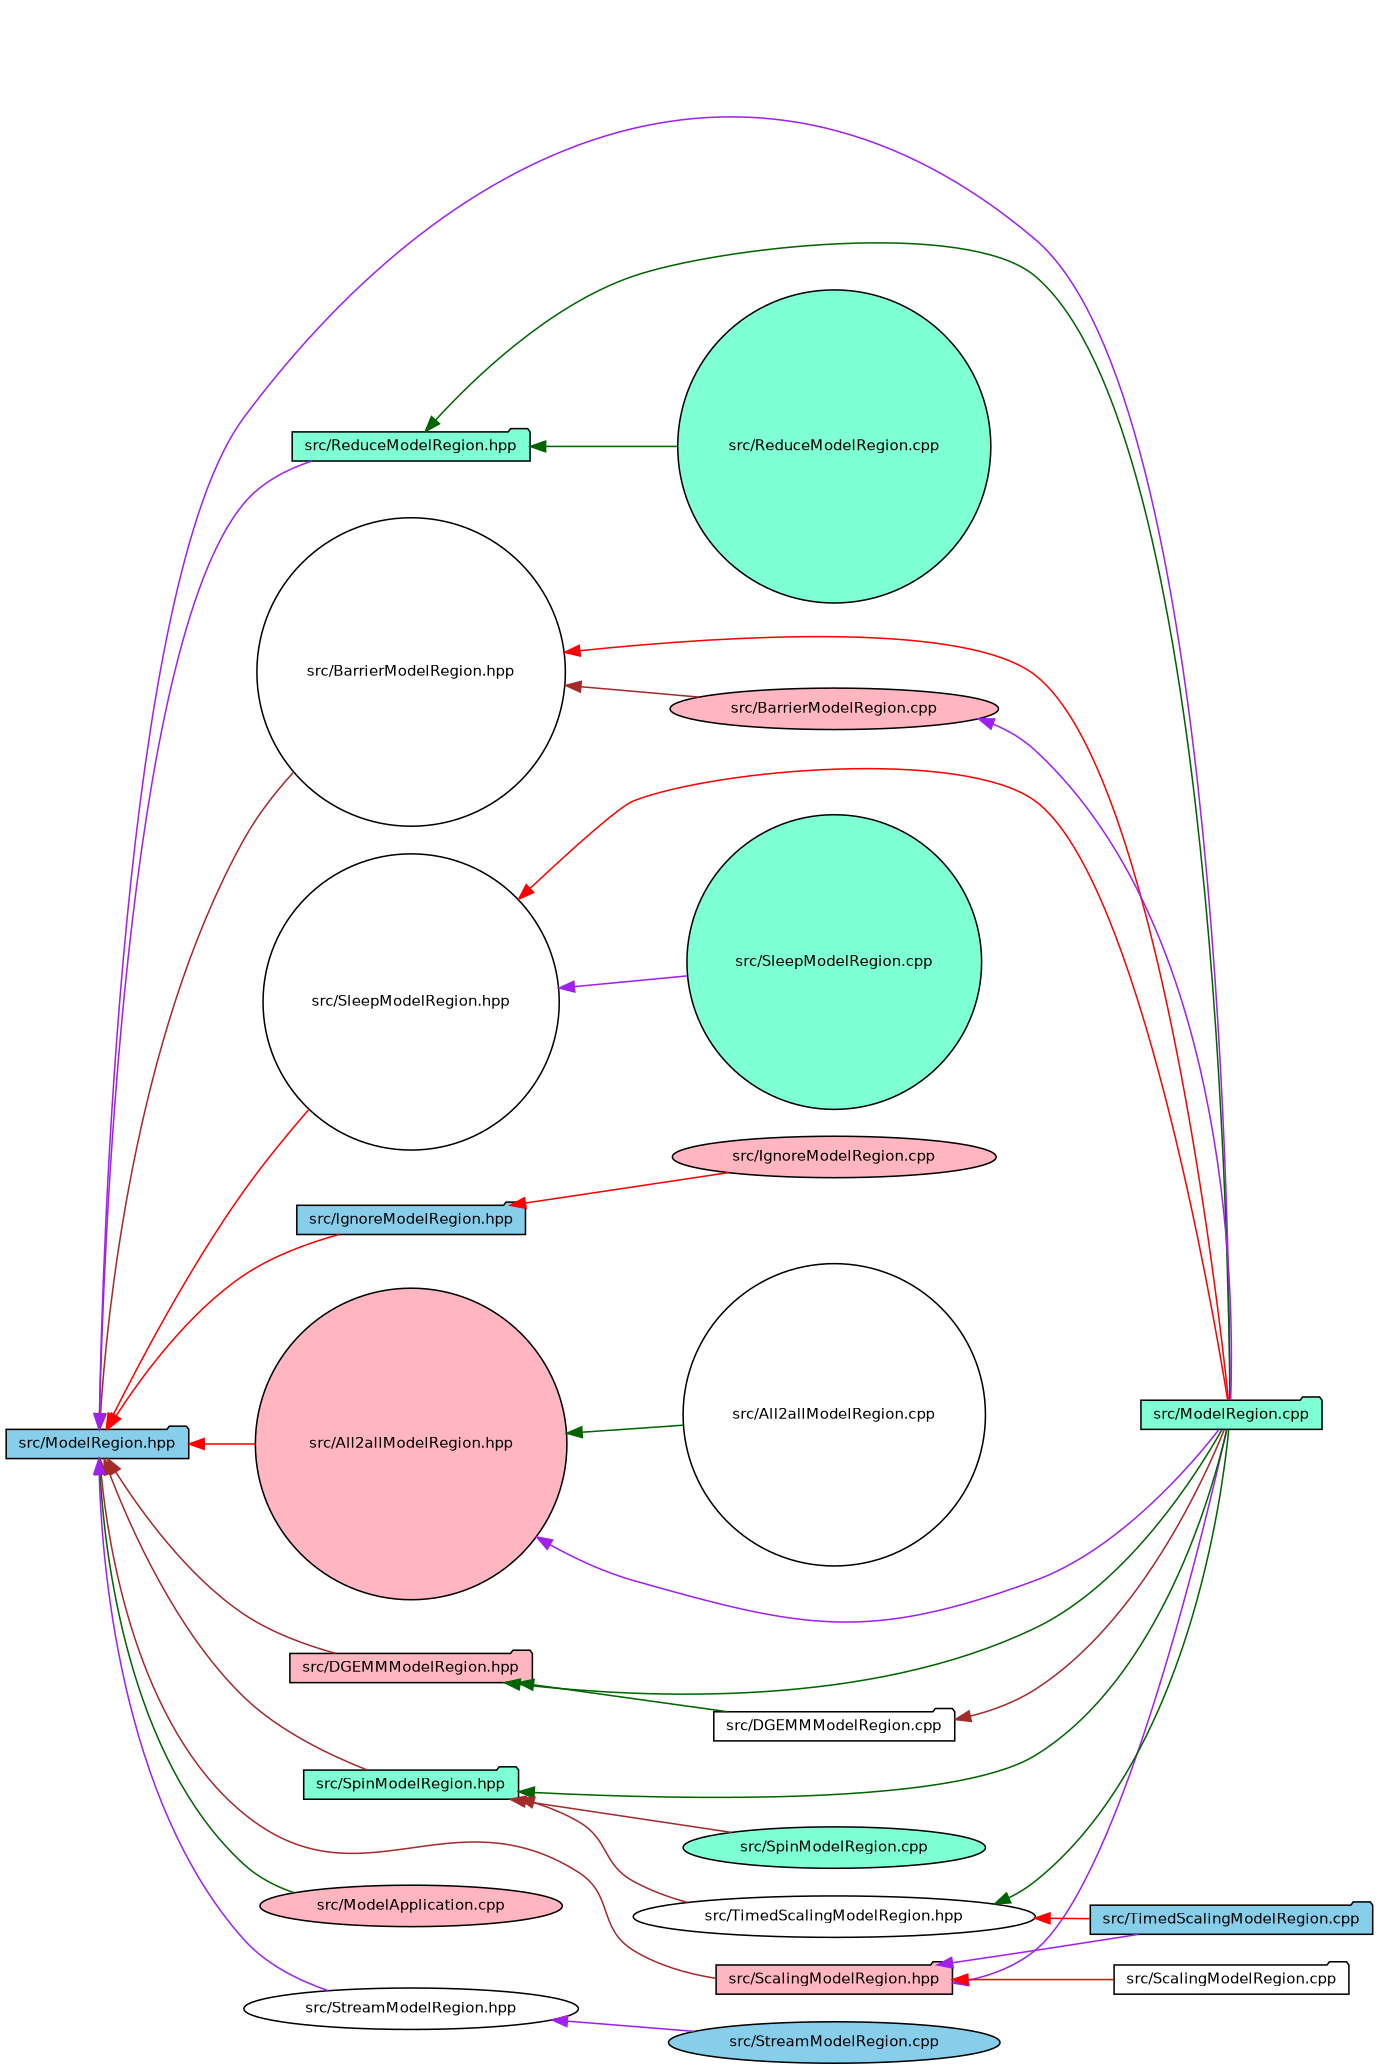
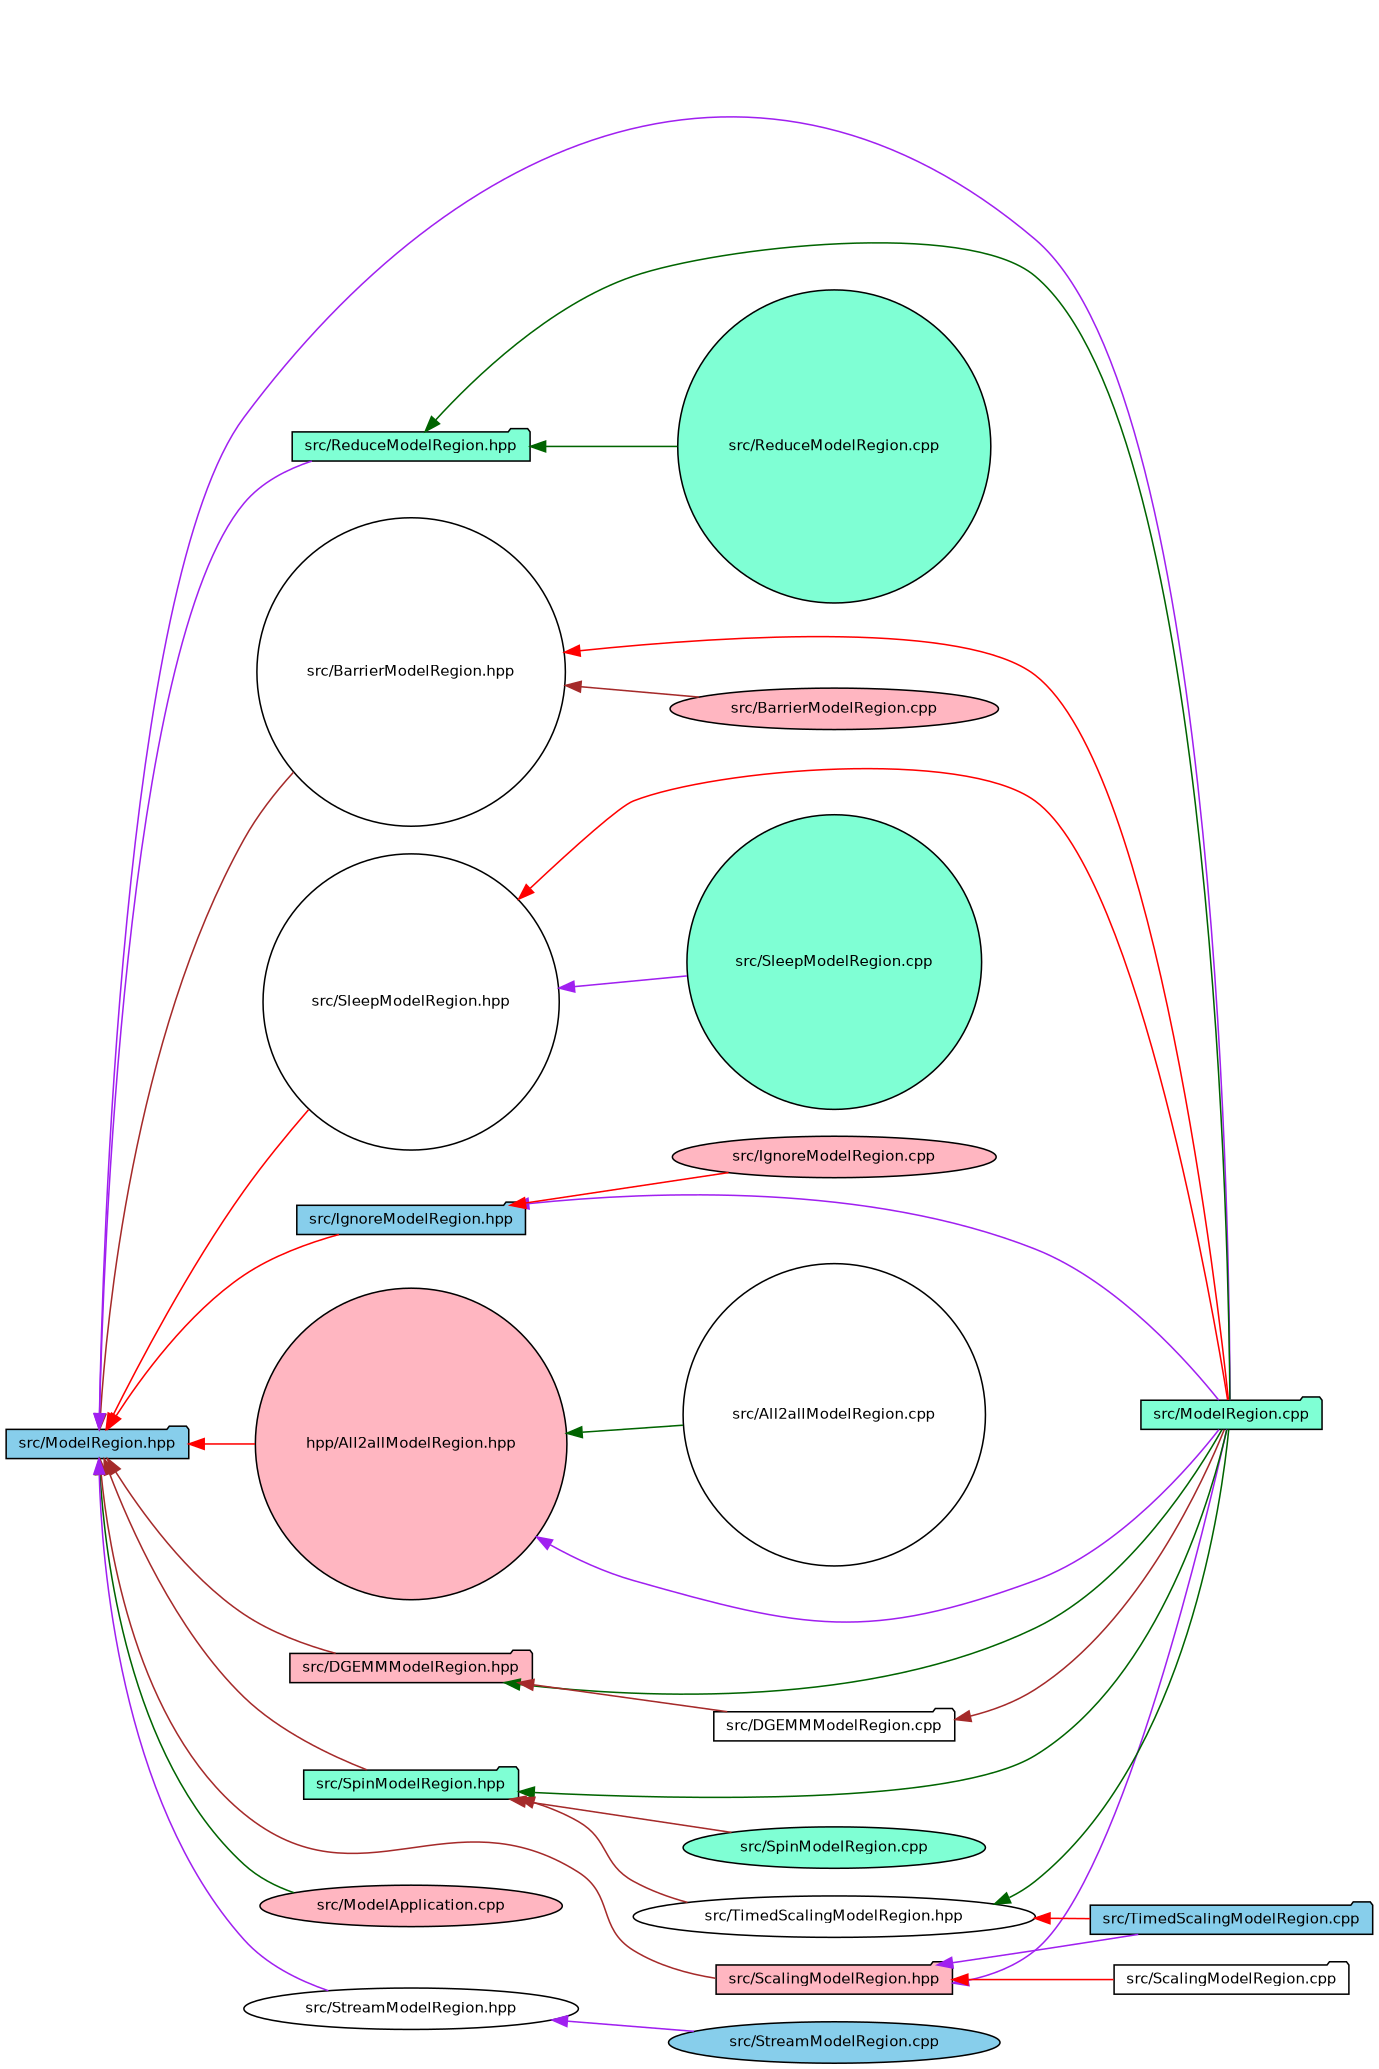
(1190, 1030) -> (904, 1212)
(411, 1444) -> (411, 1444)
(664, 1703) -> (664, 1703)
